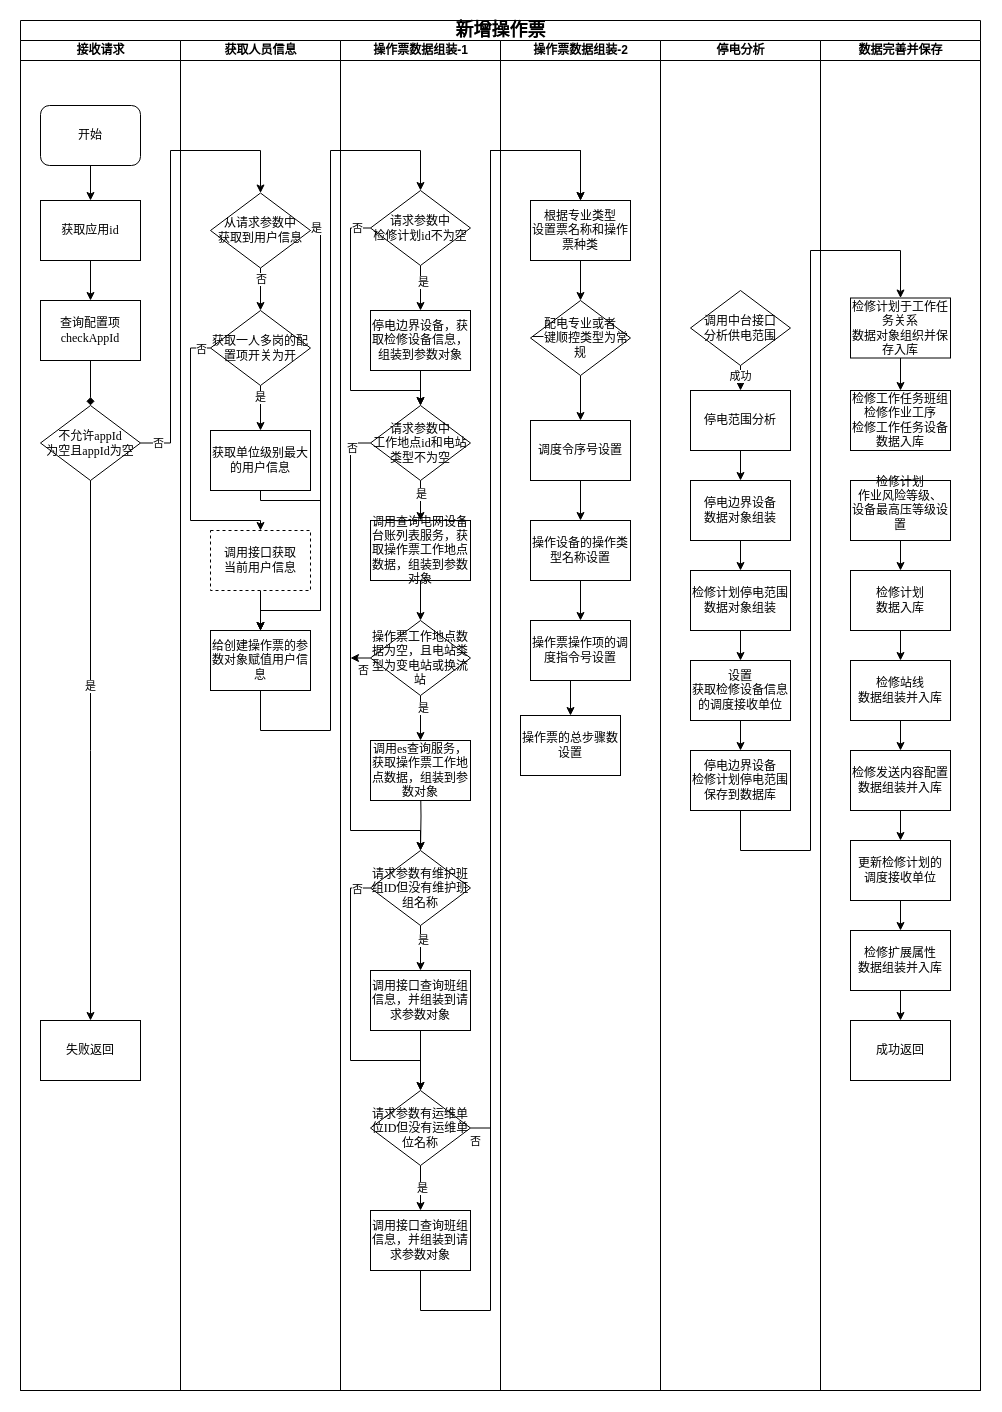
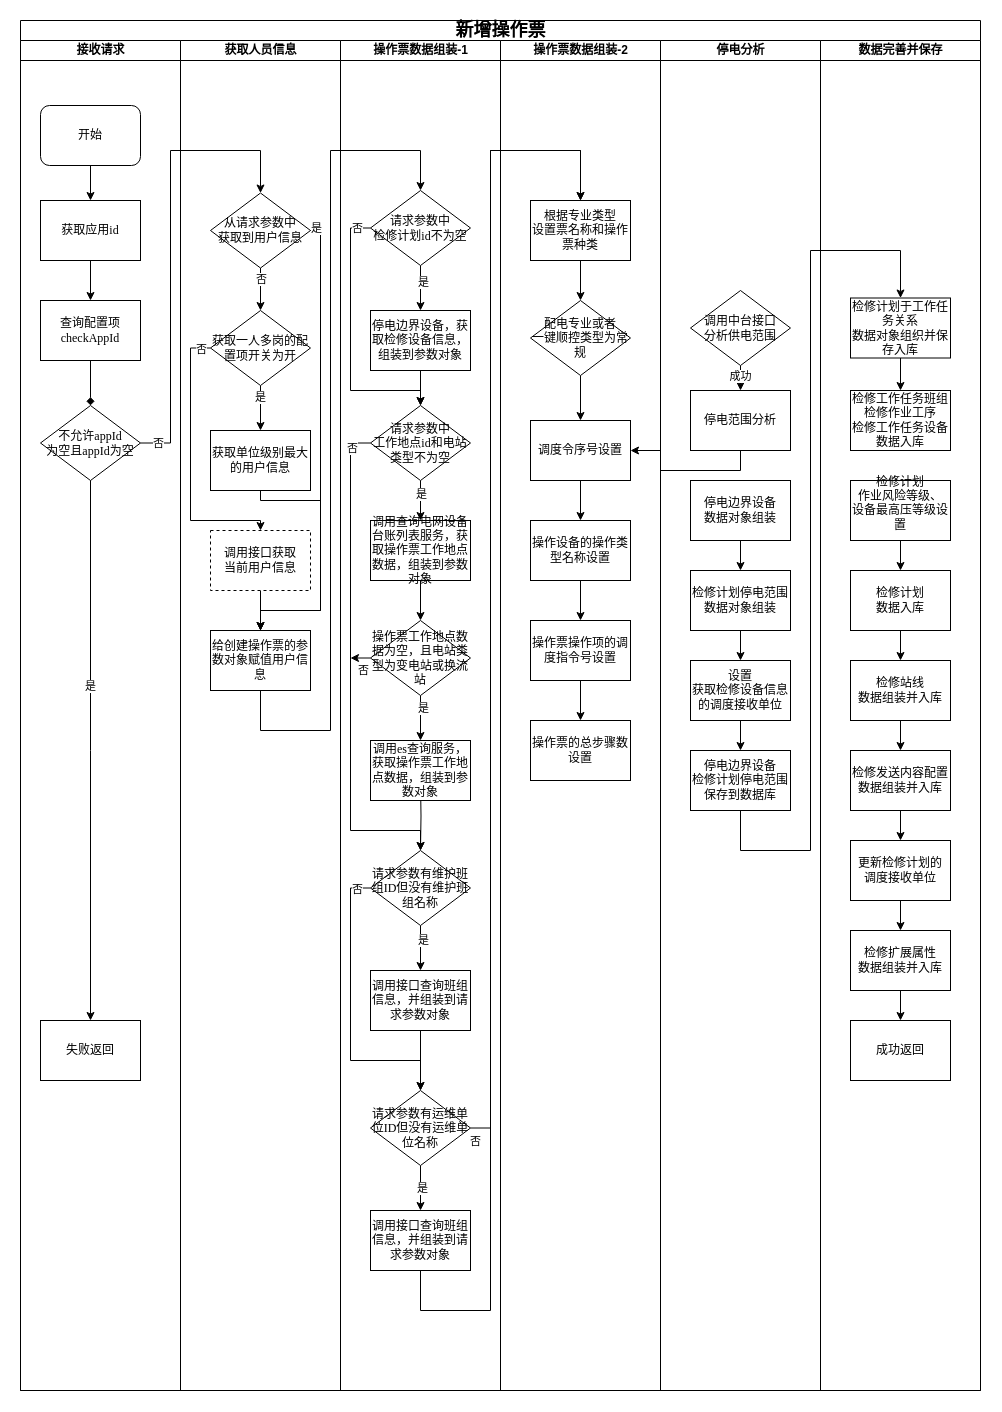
(741, 471) -> (703, 471)
(571, 746) -> (581, 751)
